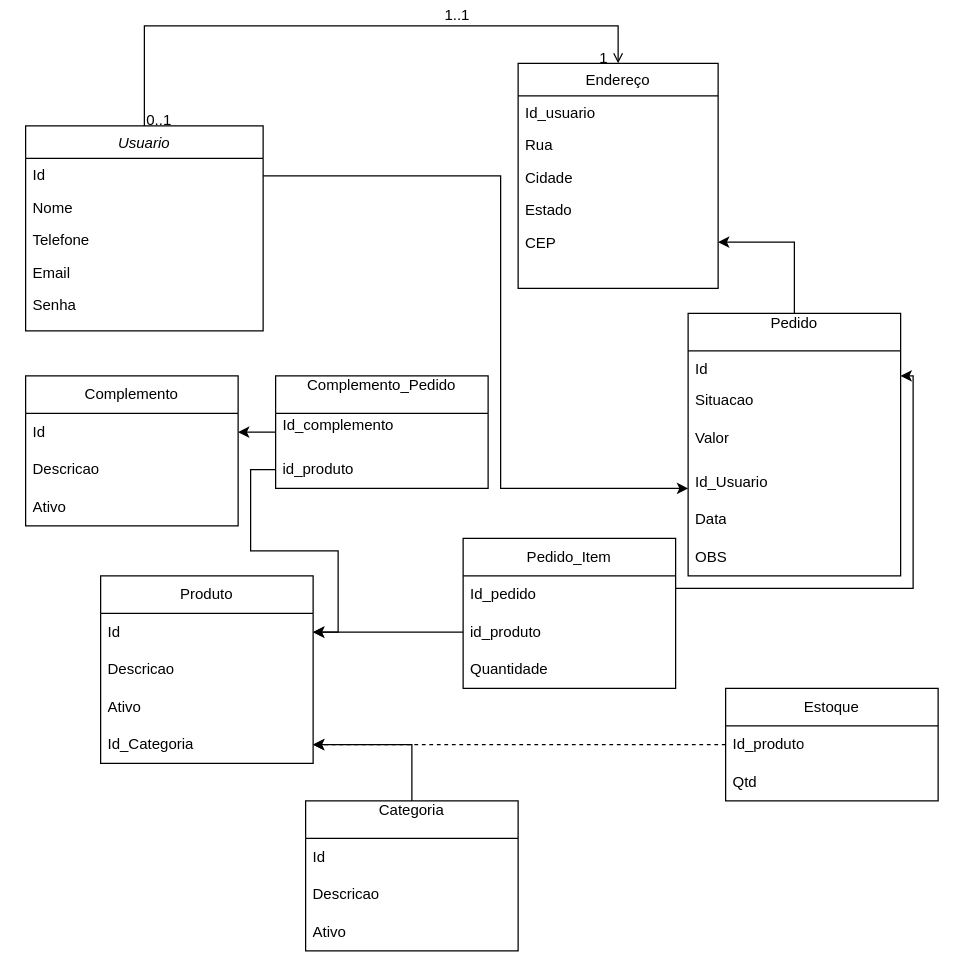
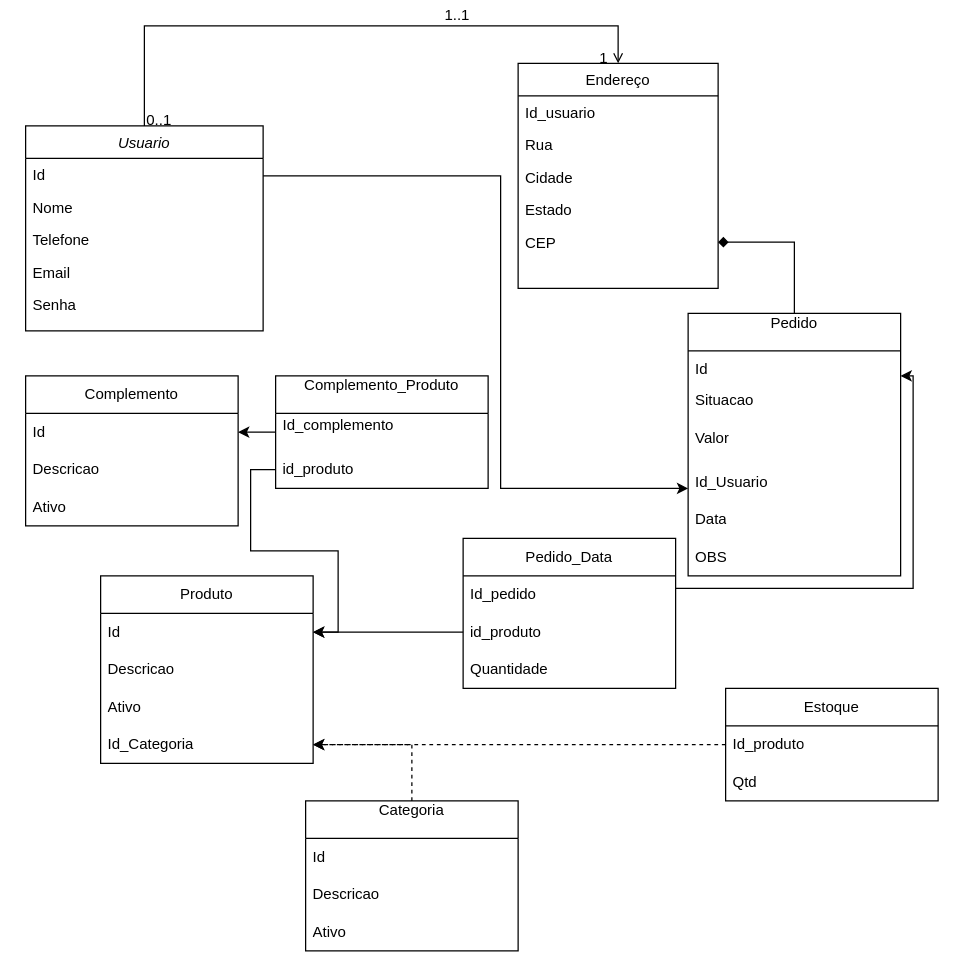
(728, 242) -> (729, 242)
(382, 394) -> (382, 394)
(569, 557) -> (569, 557)
(412, 773) -> (412, 773)
